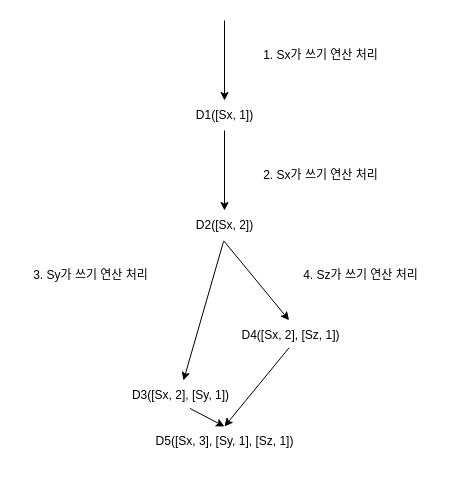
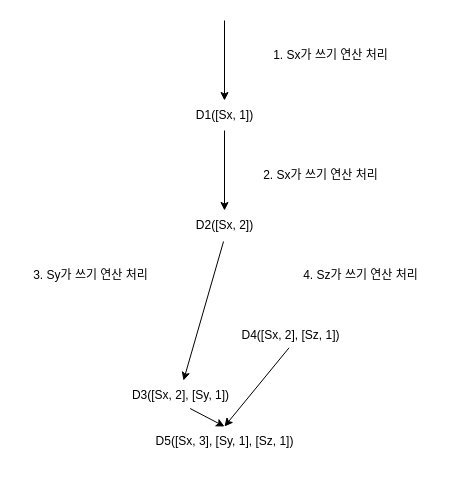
(321, 56) -> (331, 56)
(255, 279) -> none
